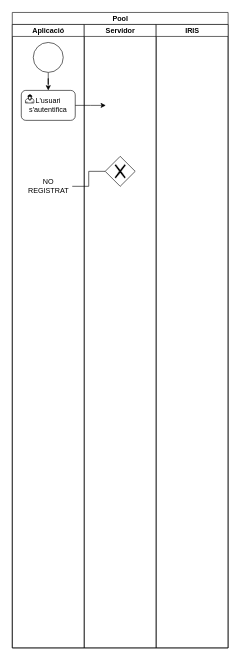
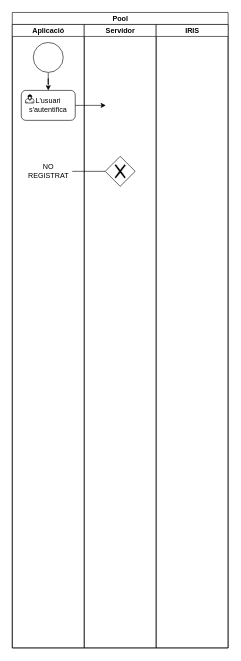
(48, 186) -> (48, 171)
